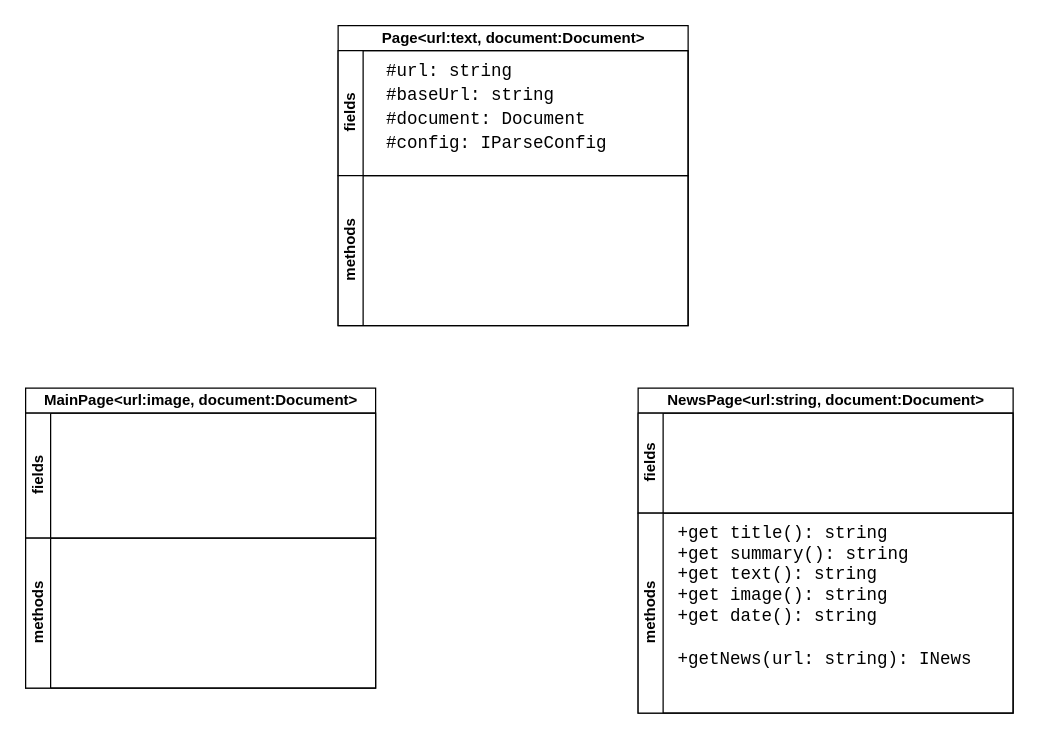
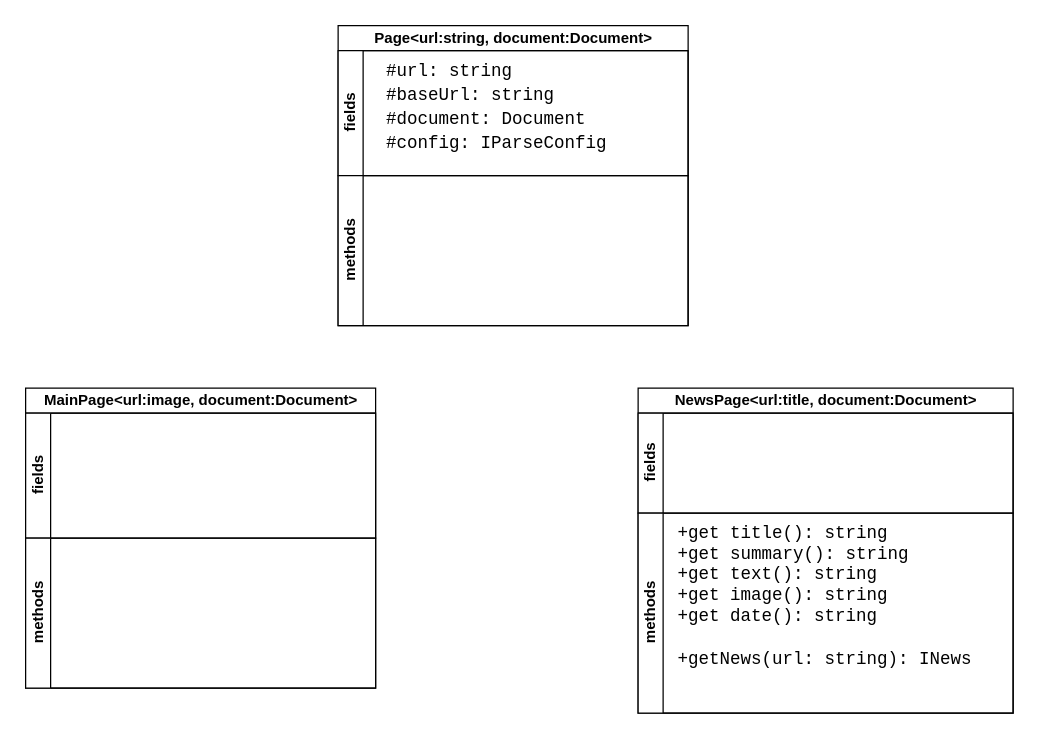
(514, 38) -> (514, 38)
(826, 401) -> (826, 401)
